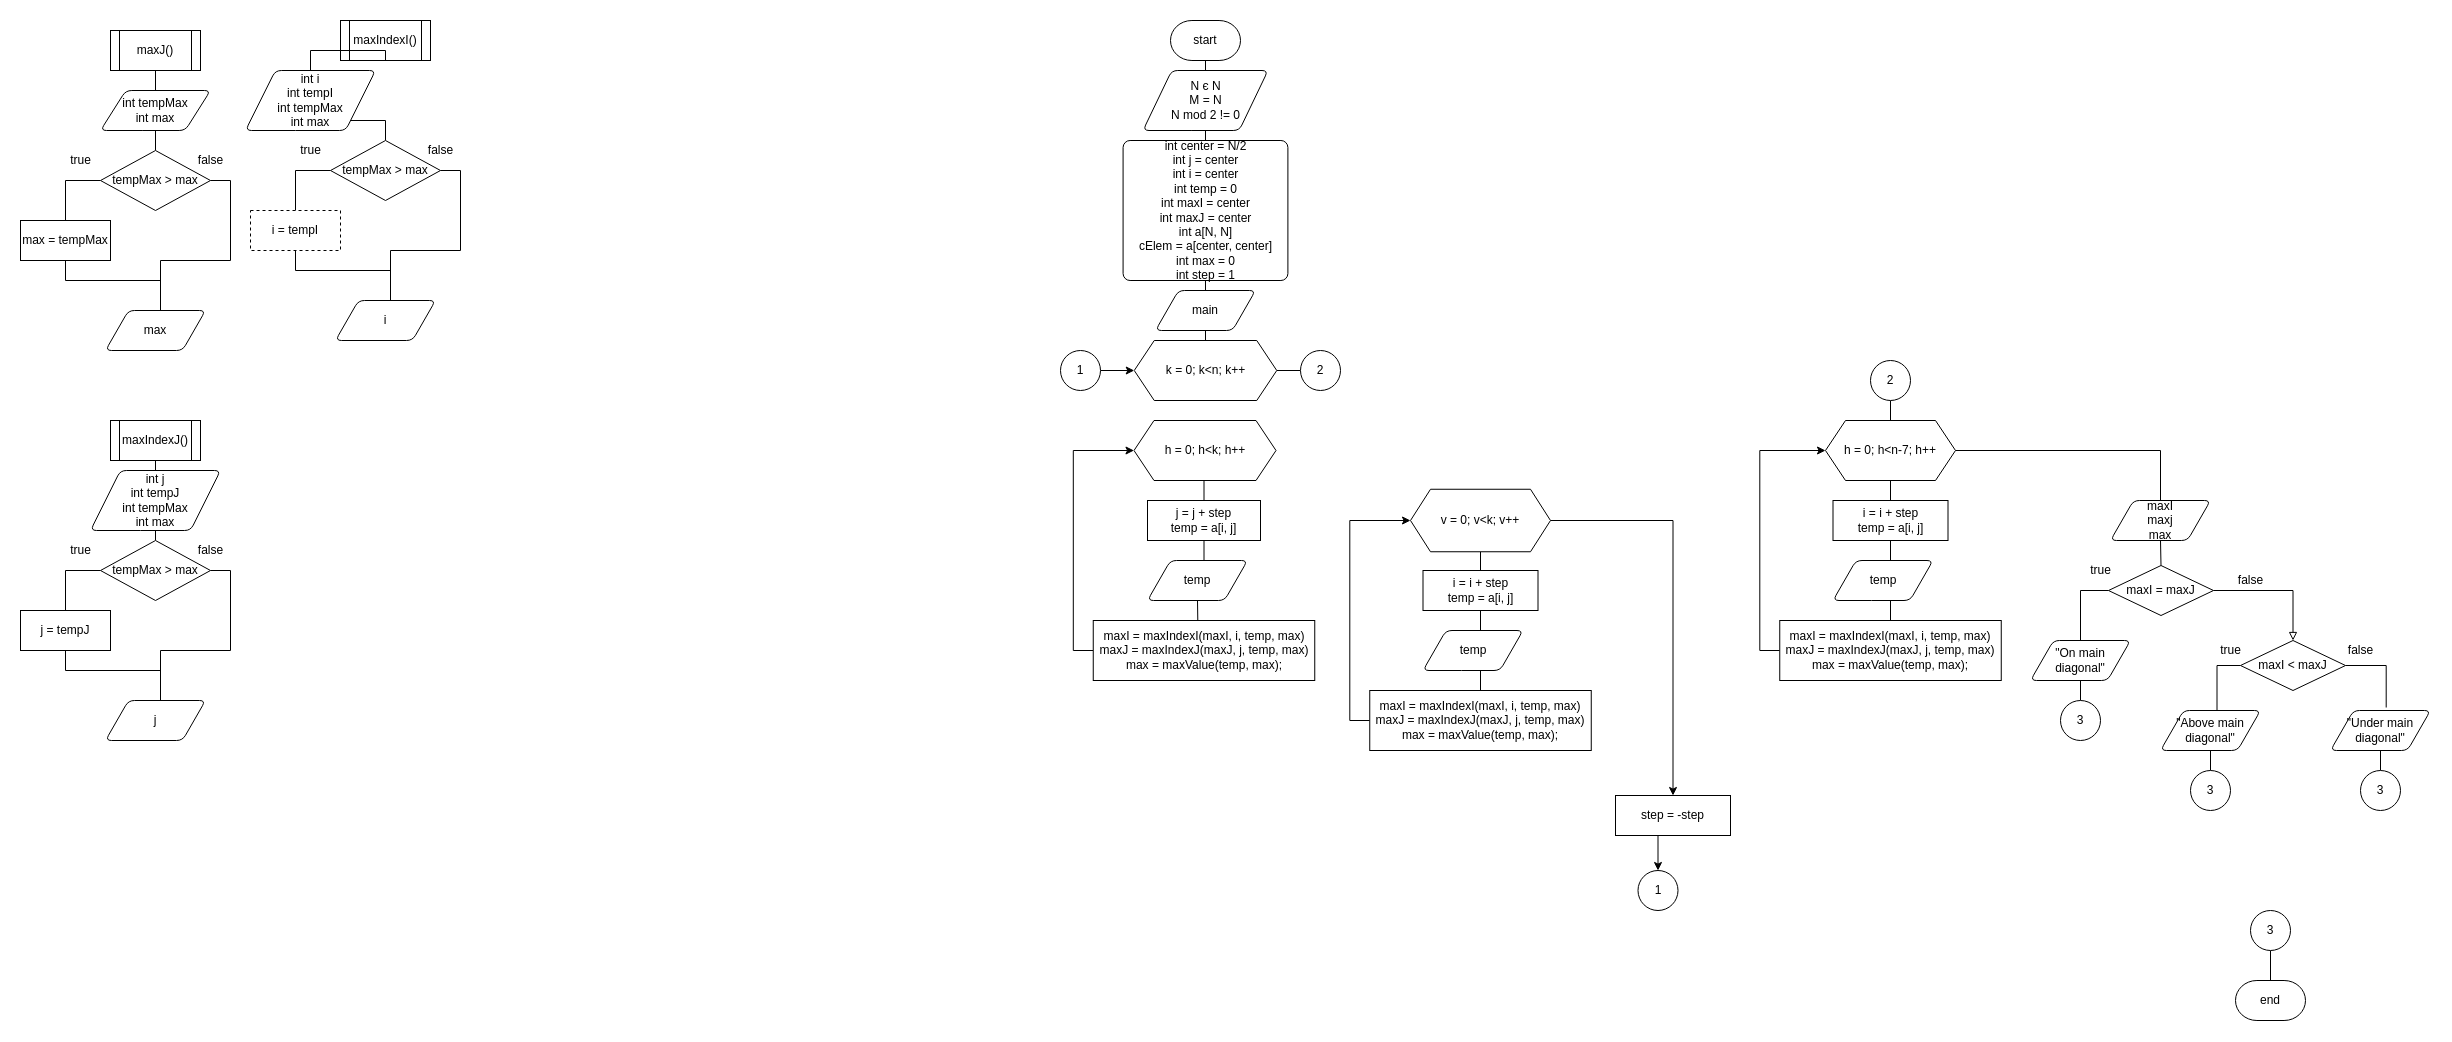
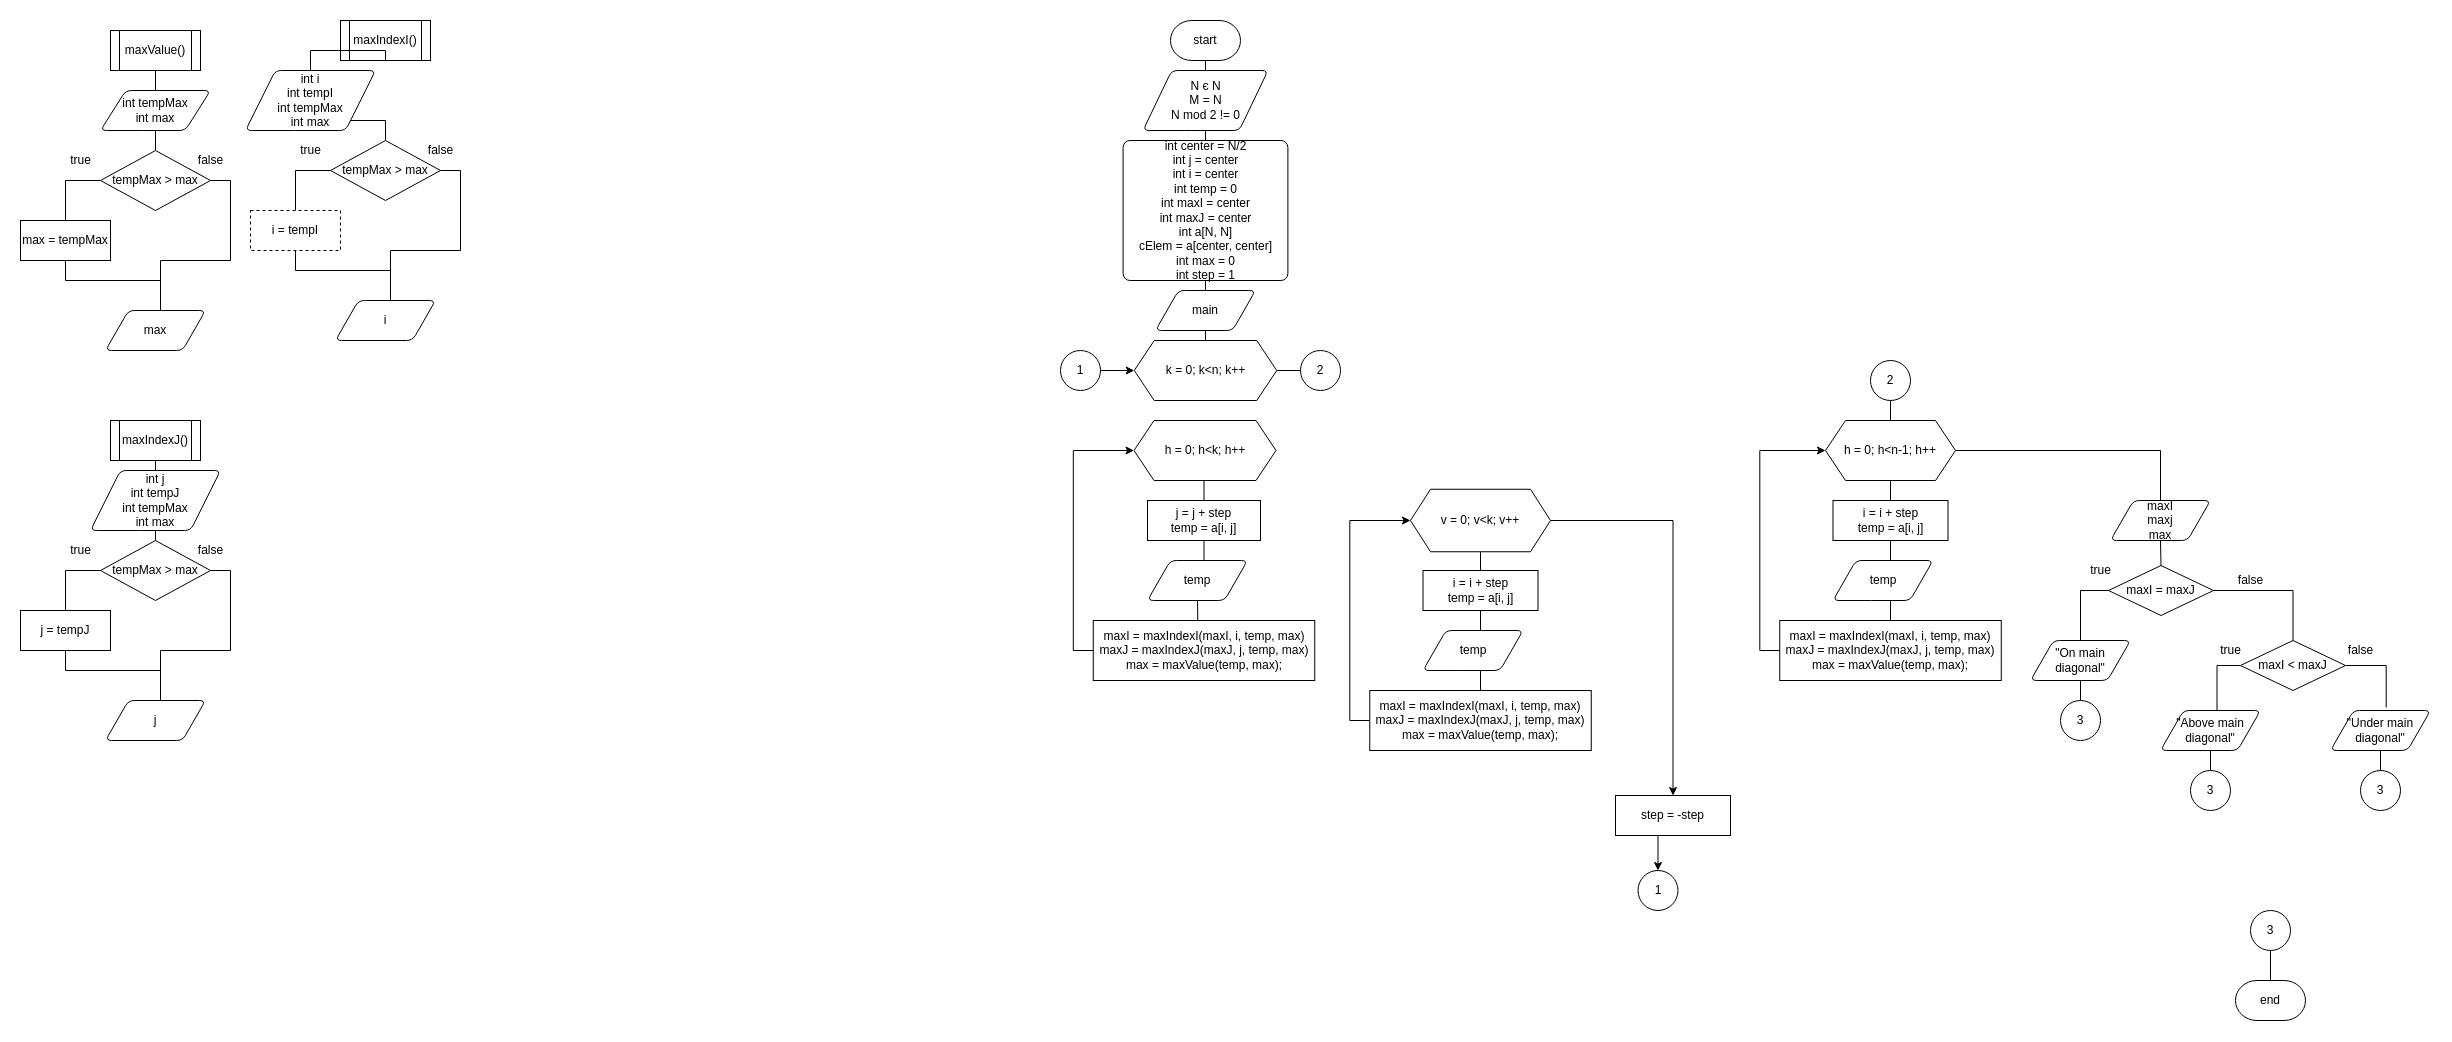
(156, 51) -> (156, 51)
(1891, 451) -> (1891, 451)
(2293, 631) -> (2293, 634)
